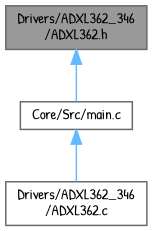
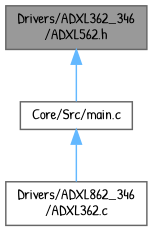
(76, 28) -> (76, 28)
(76, 204) -> (76, 204)
